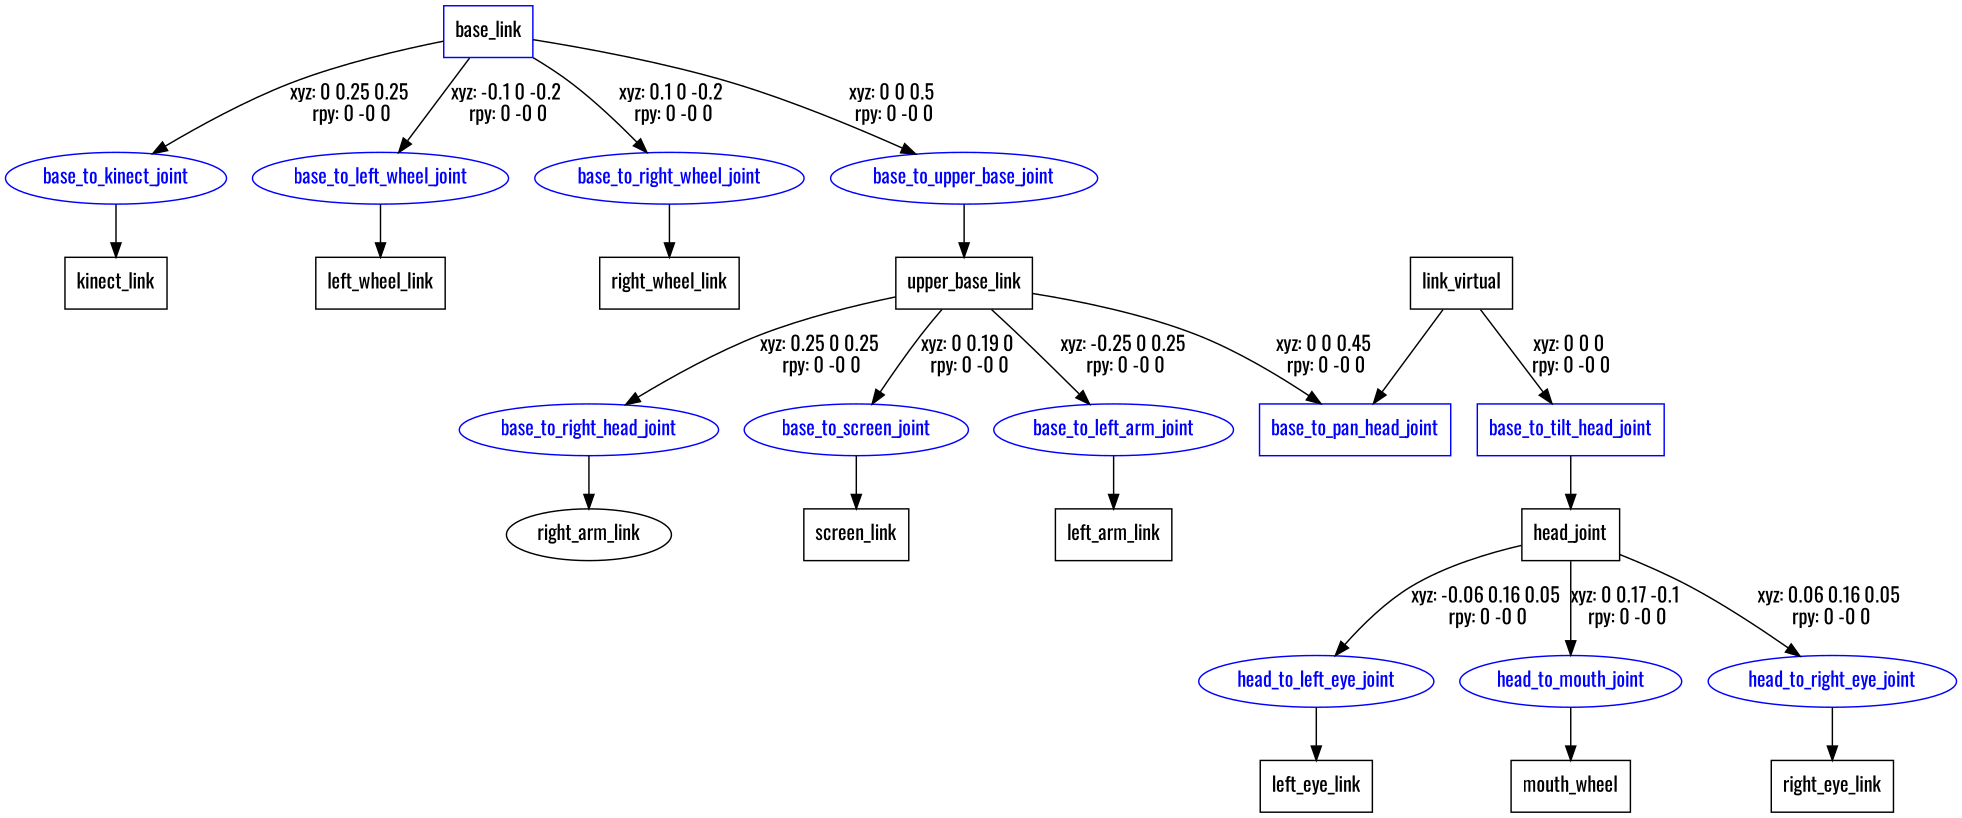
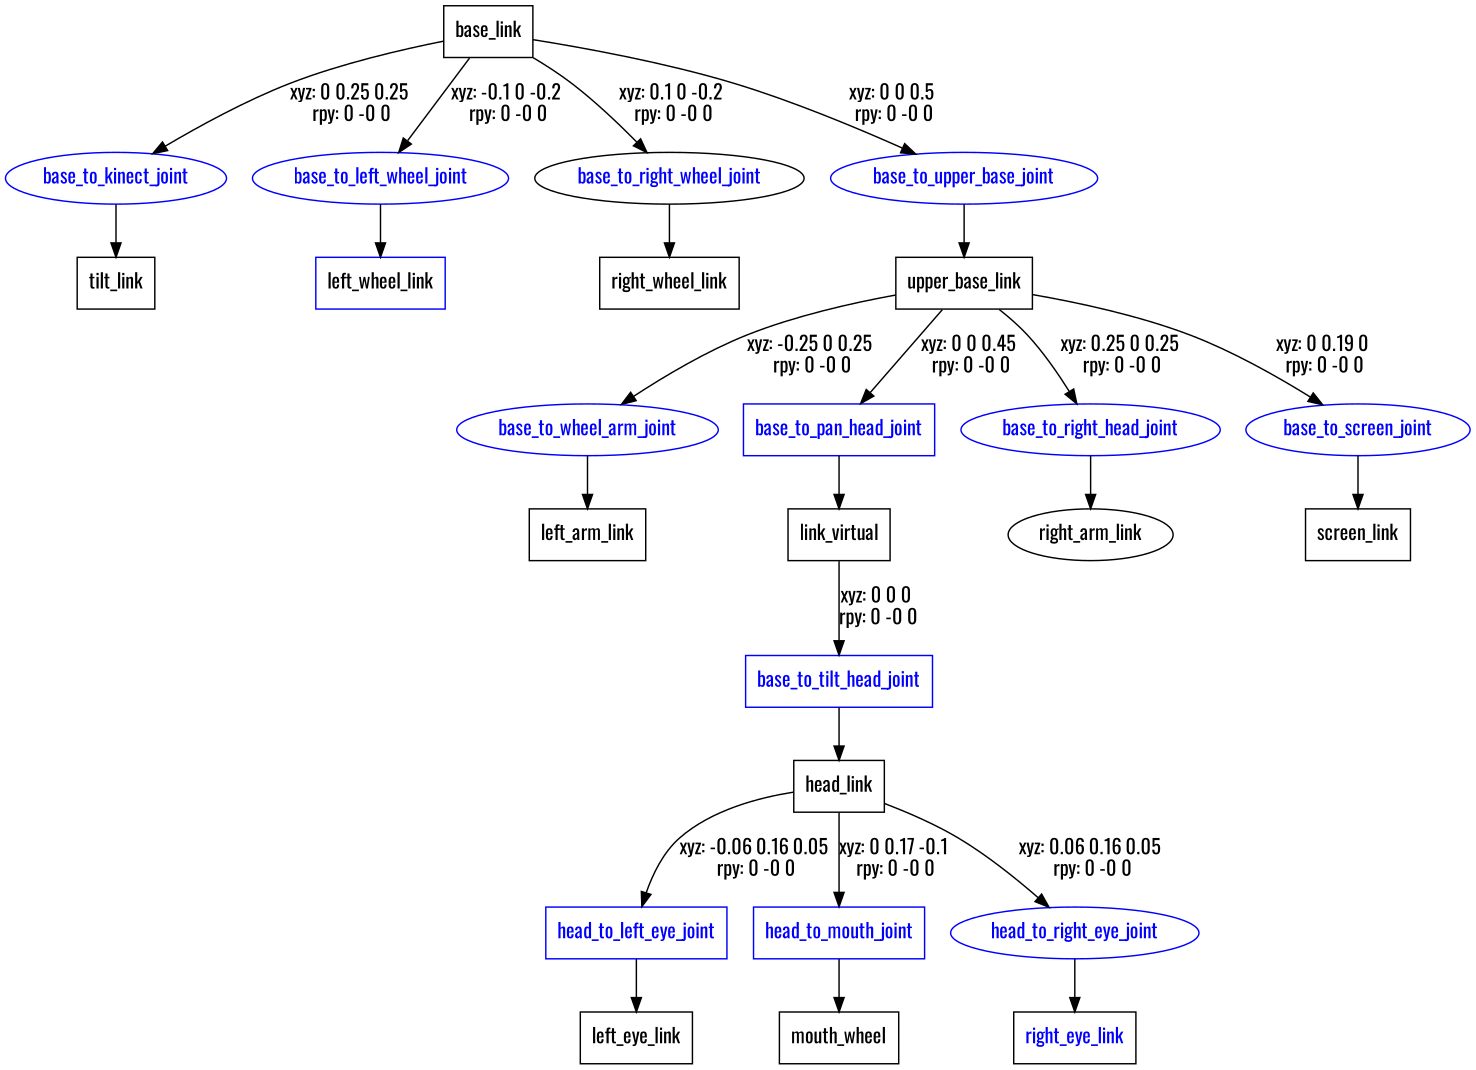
(488, 32) -> (488, 32)
(669, 178) -> (669, 178)
(116, 283) -> (116, 283)
(380, 283) -> (380, 283)
(1413, 351) -> (839, 475)
(1114, 430) -> (587, 430)
(1571, 535) -> (839, 786)
(1316, 681) -> (636, 933)
(1571, 681) -> (839, 933)
(1832, 786) -> (1075, 1038)
